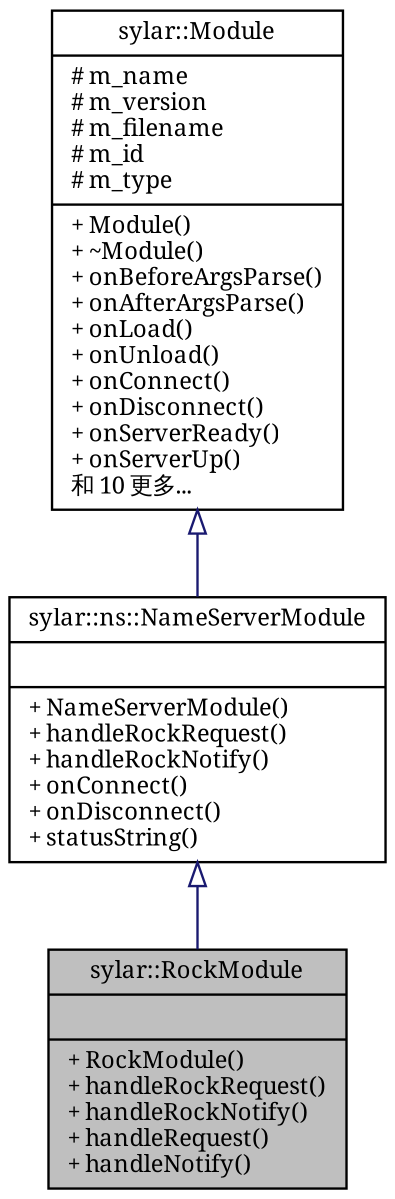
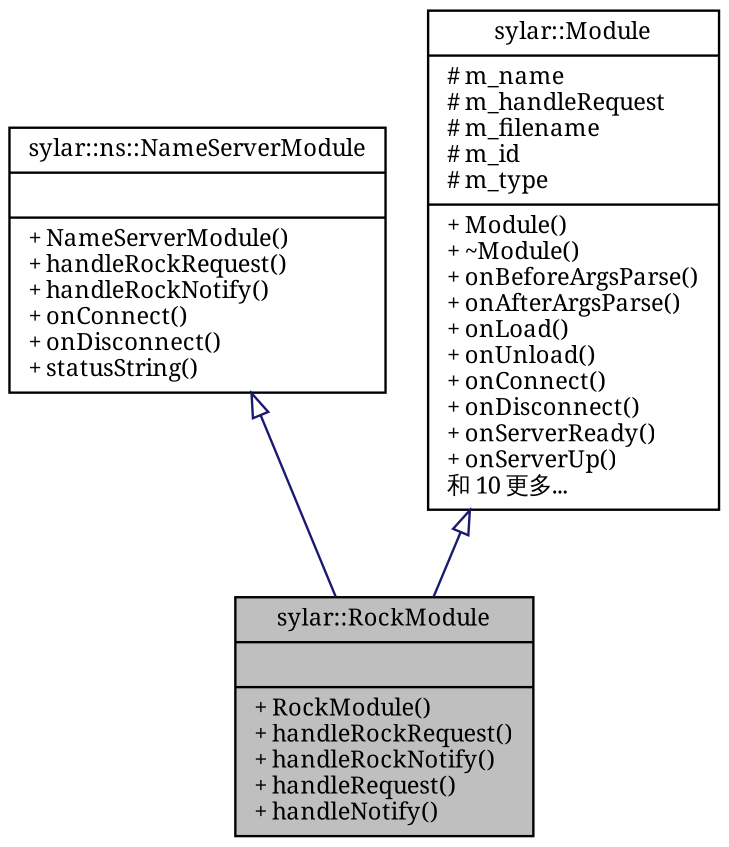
(140, 103) -> (557, 103)
(198, 565) -> (447, 565)
